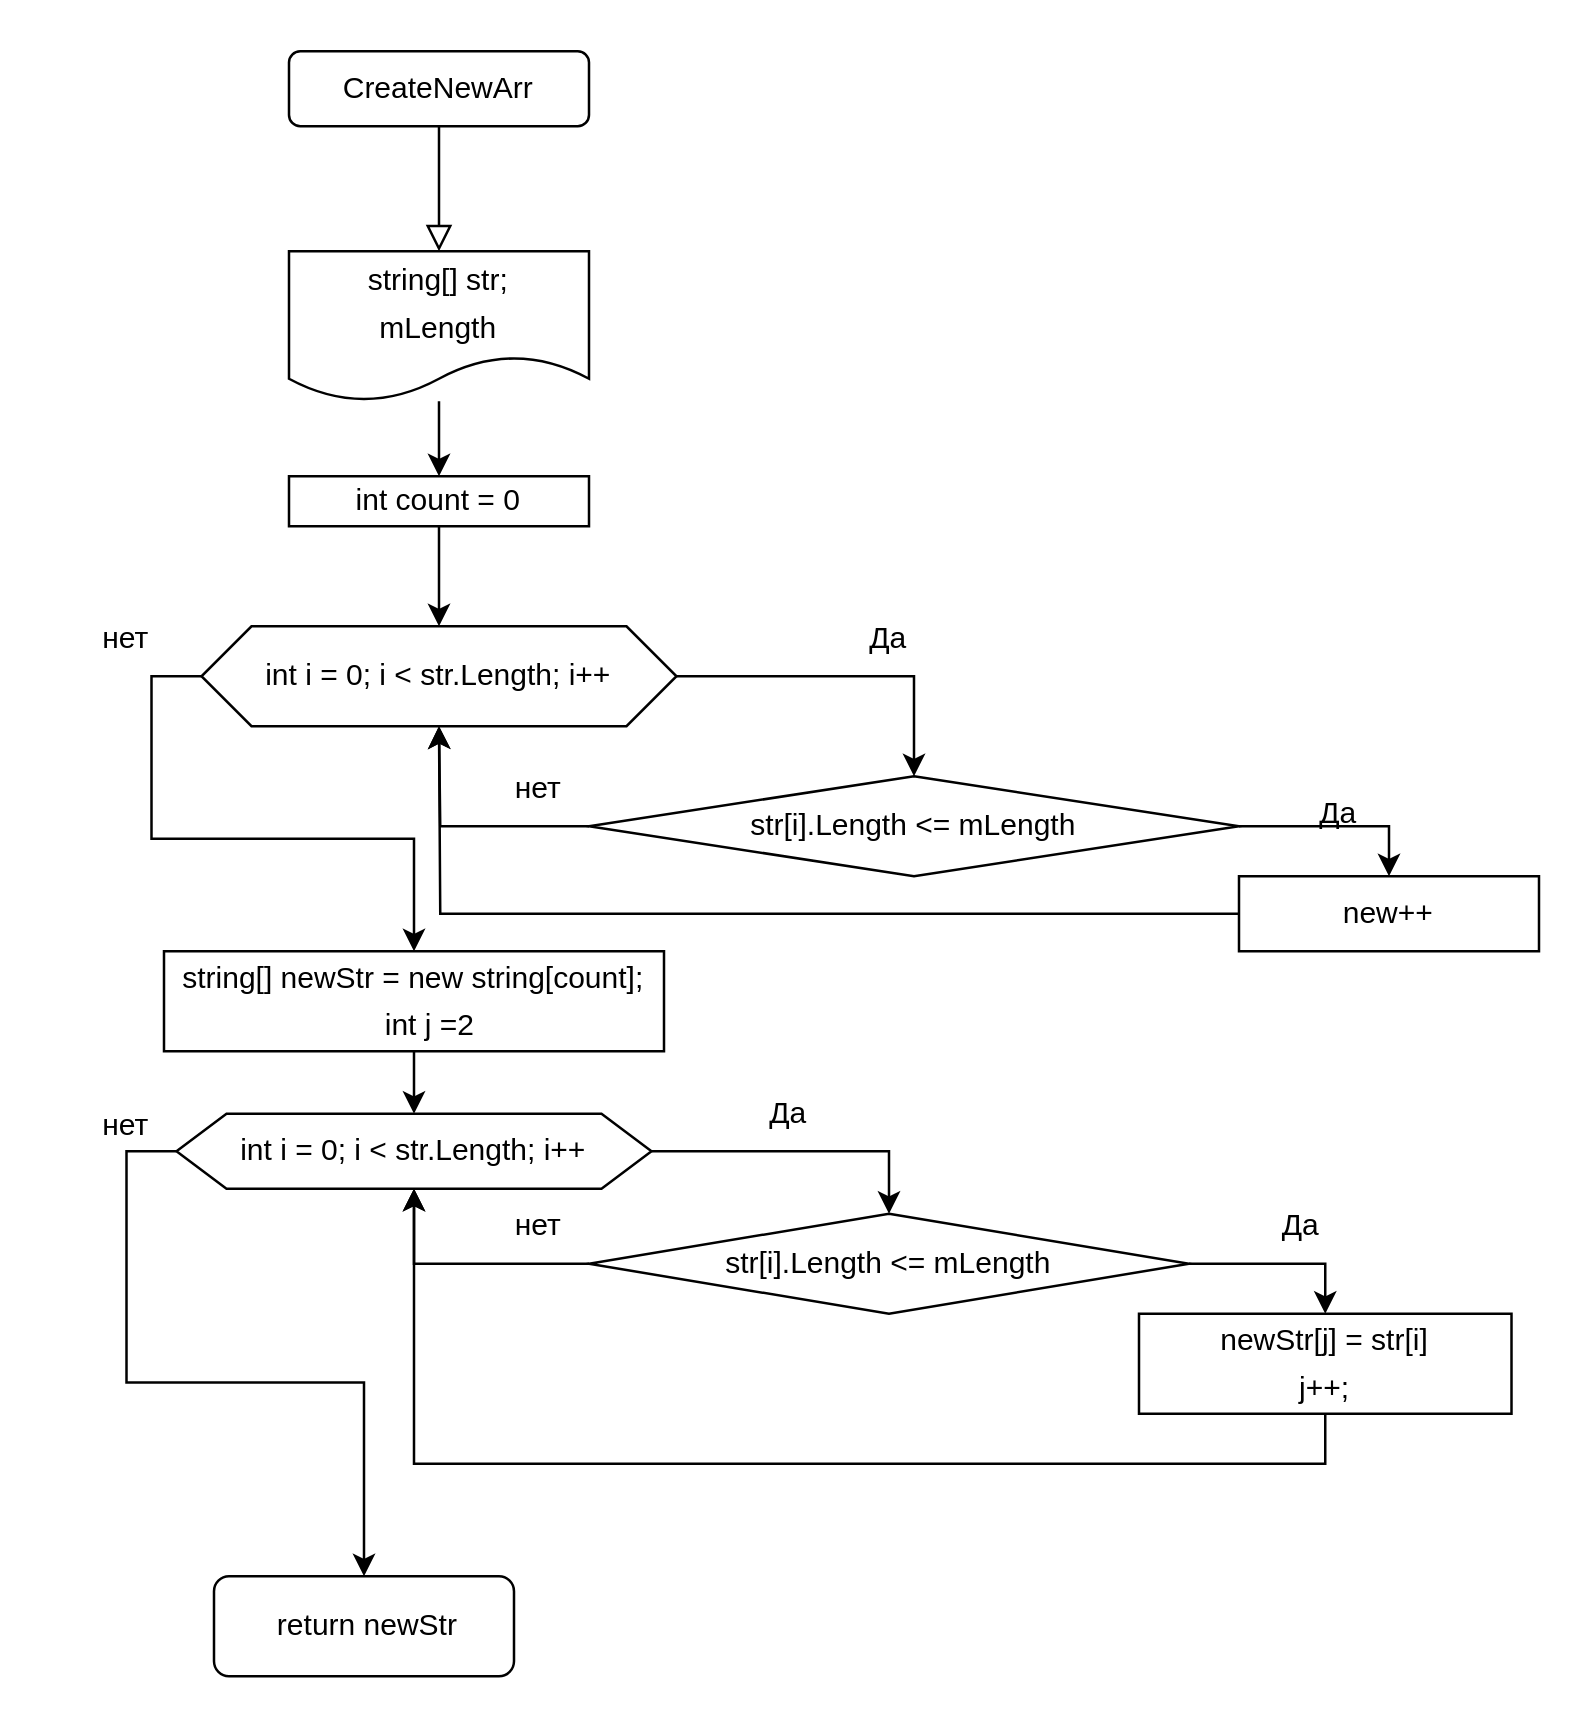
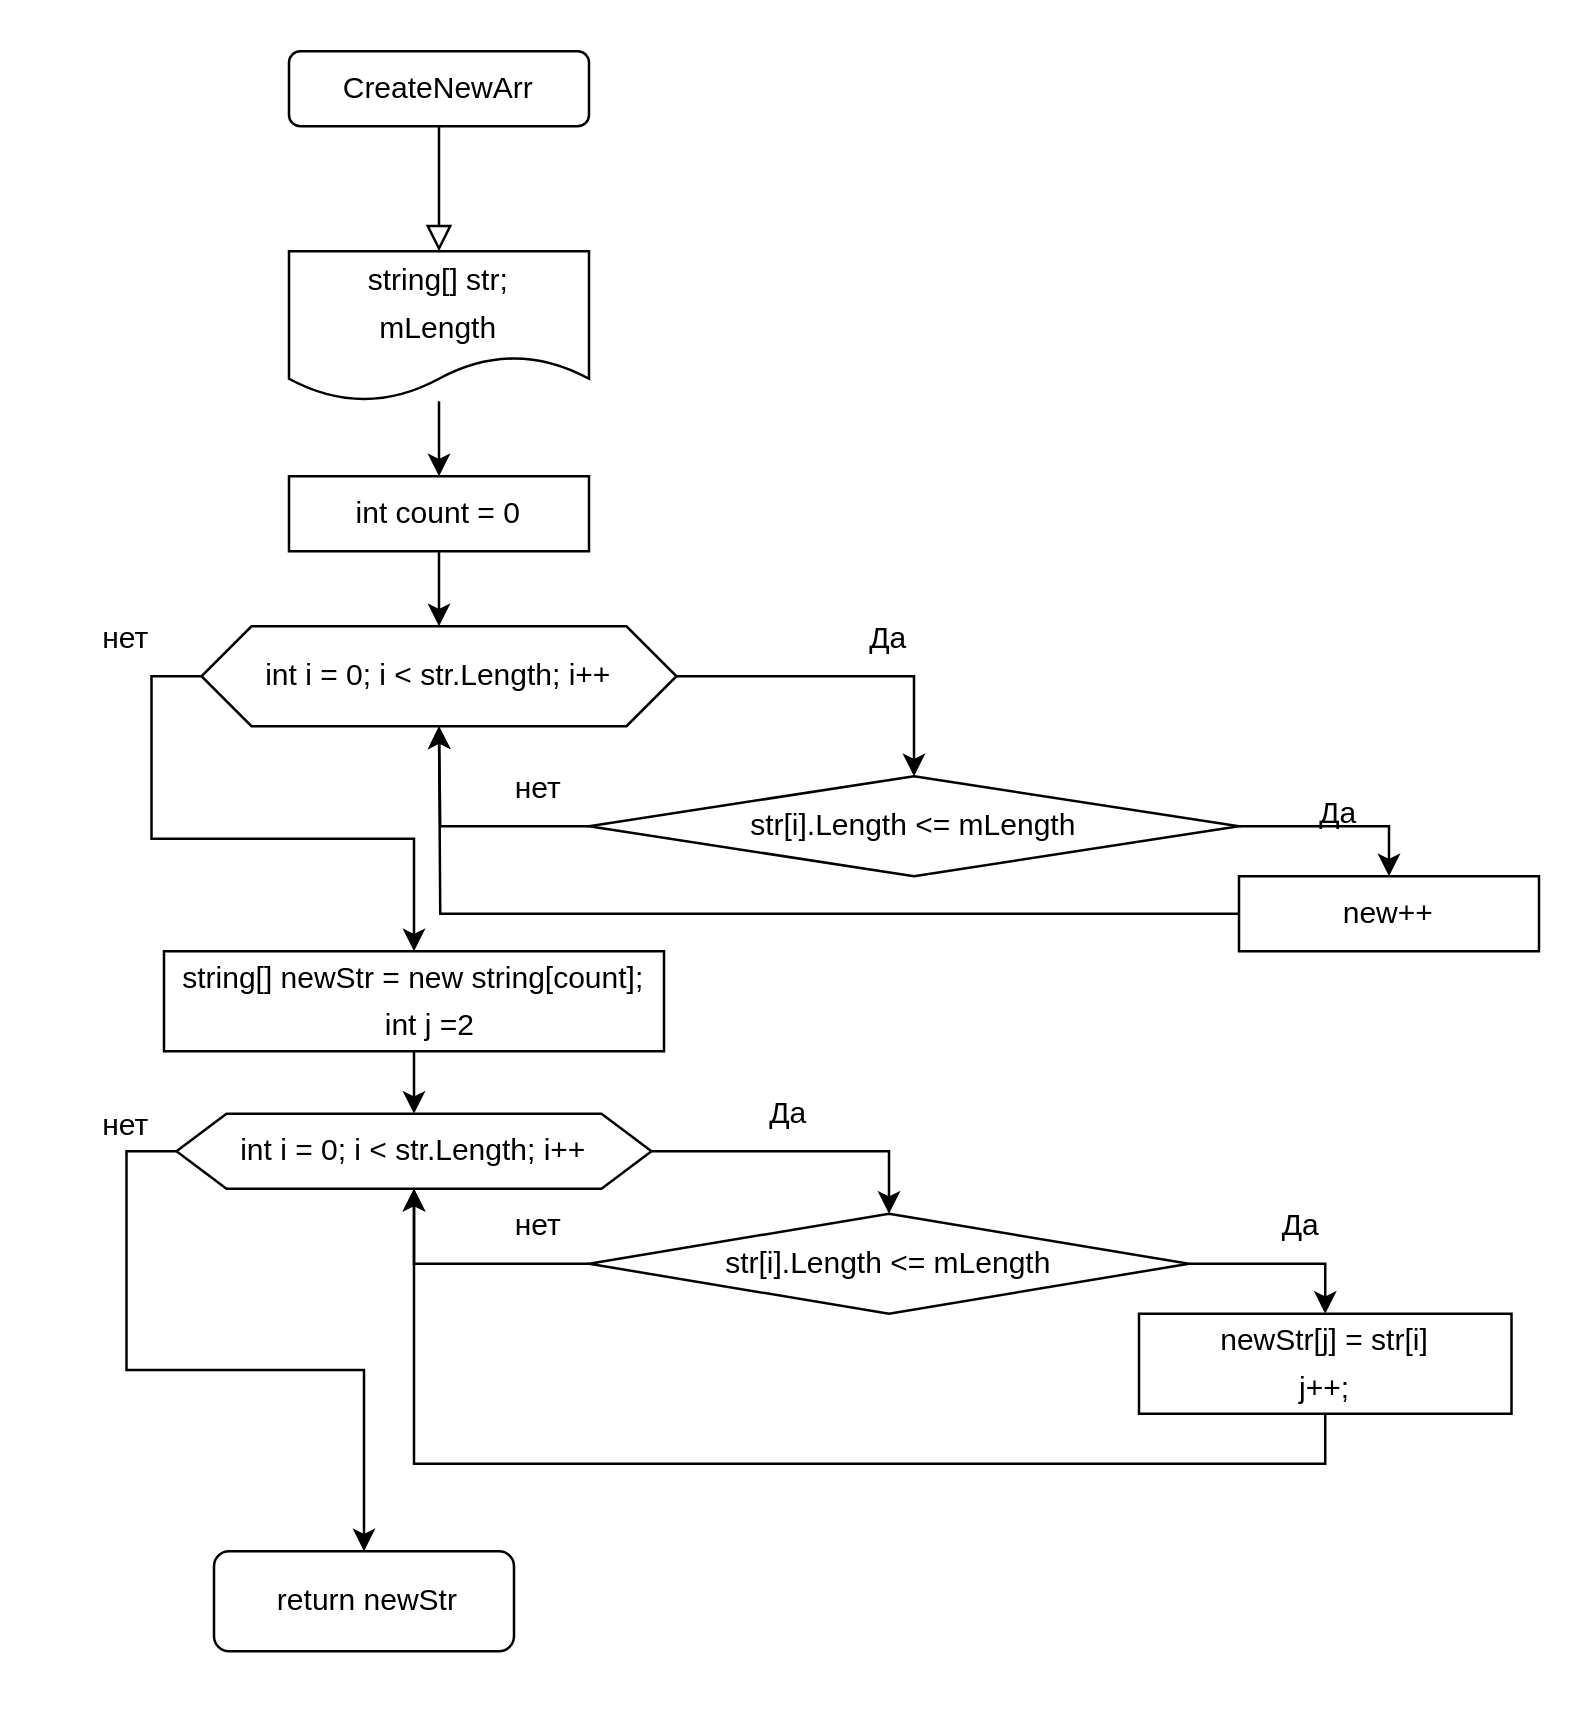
(439, 501) -> (439, 514)
(364, 1626) -> (364, 1601)
